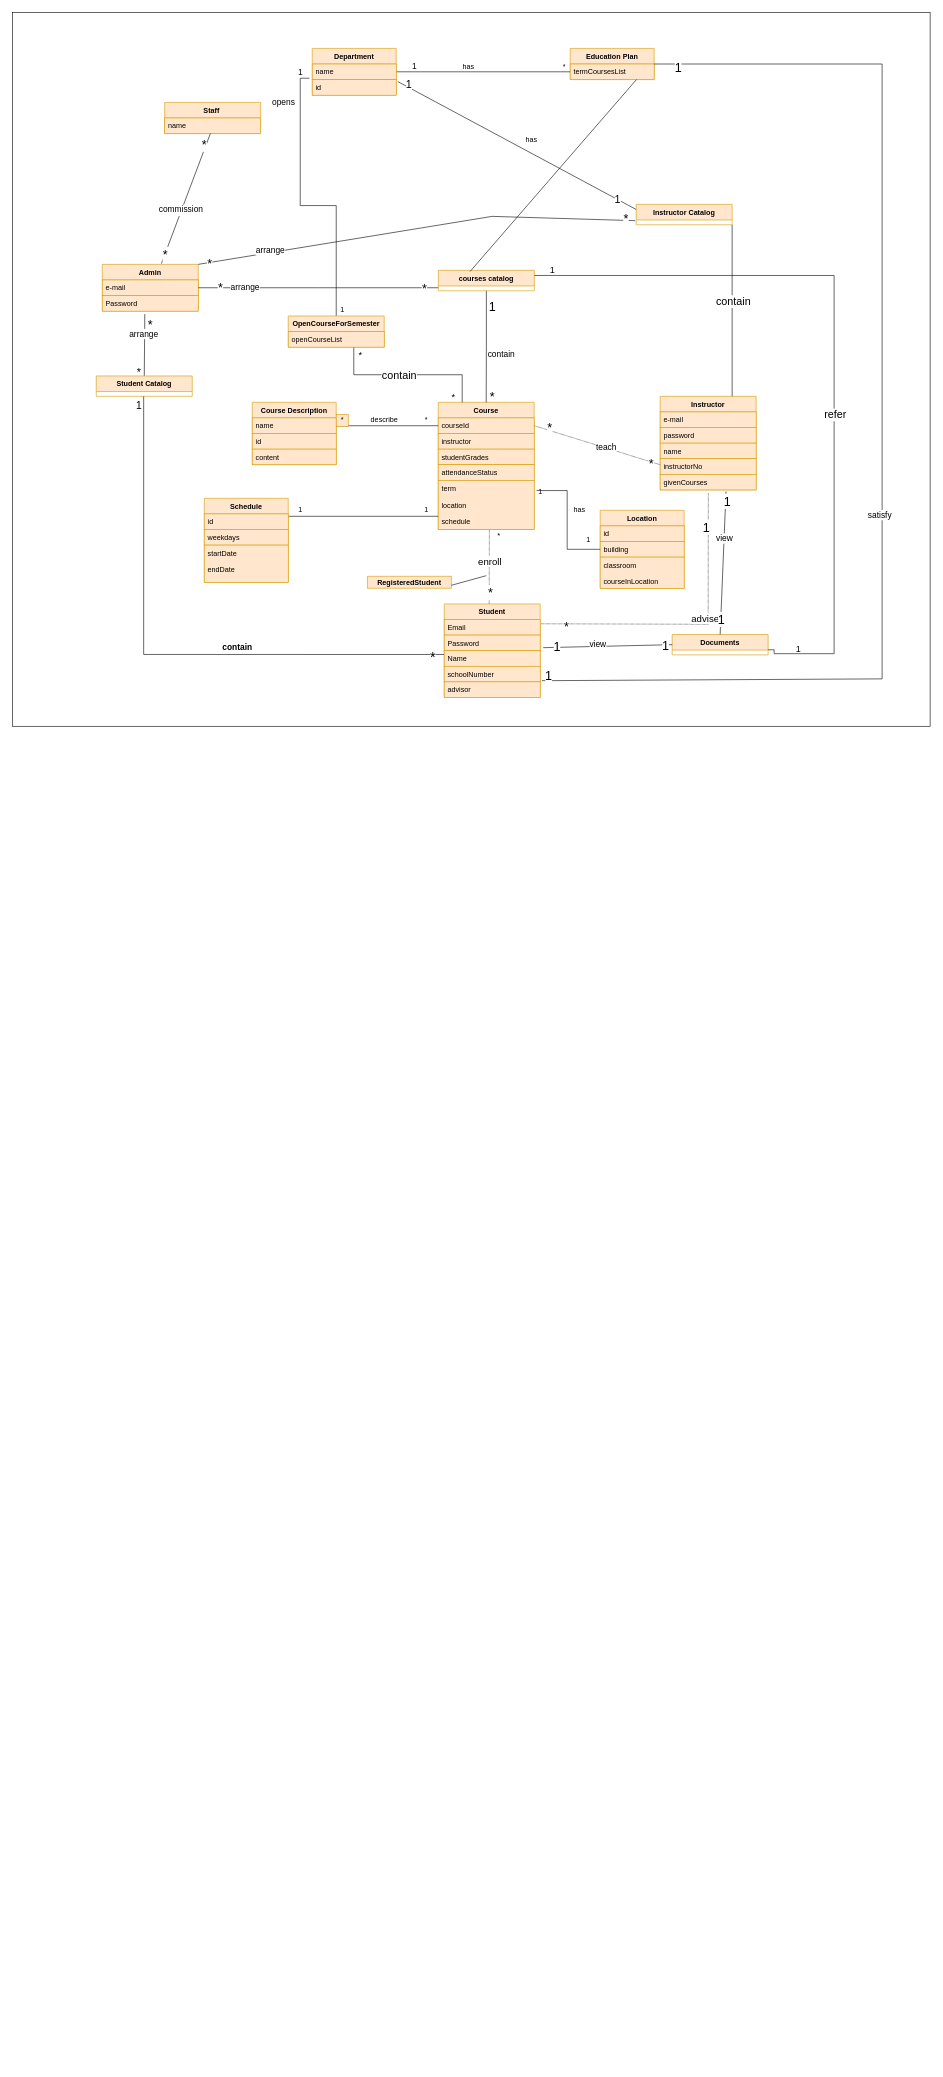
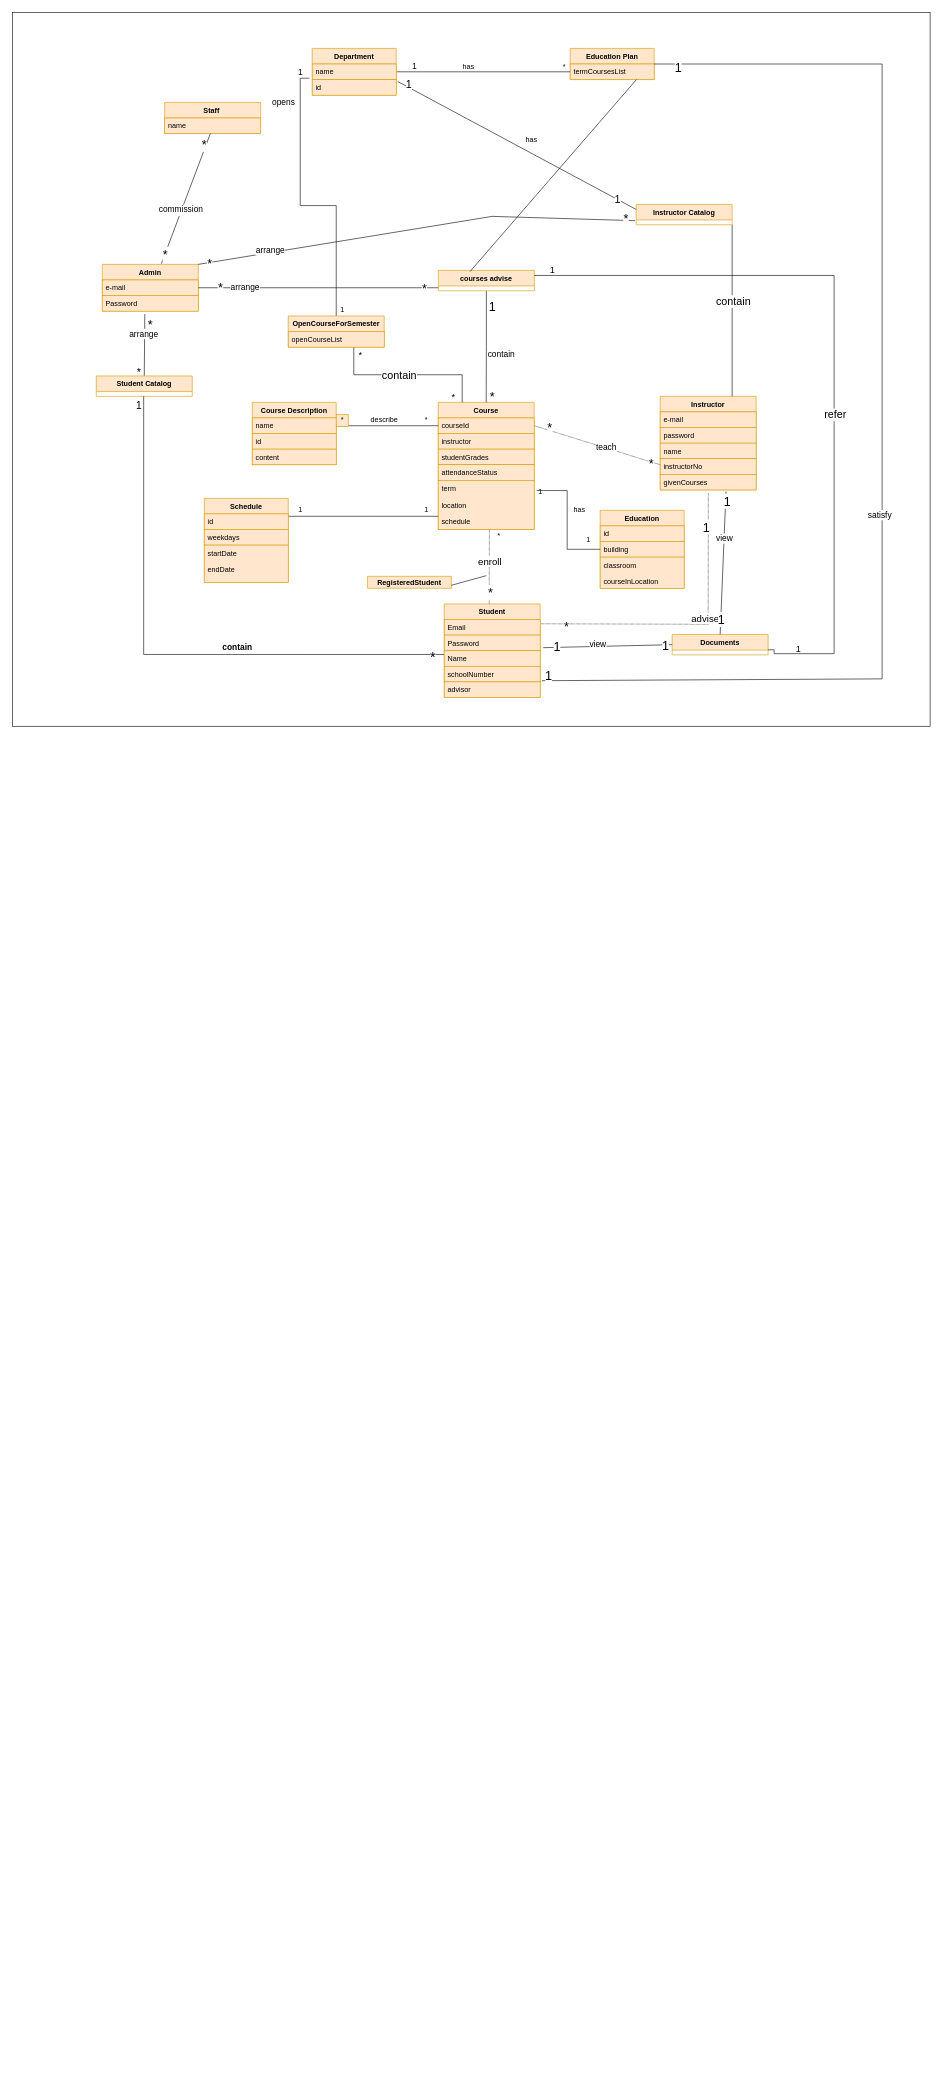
(486, 278) -> (486, 278)
(642, 518) -> (642, 518)
